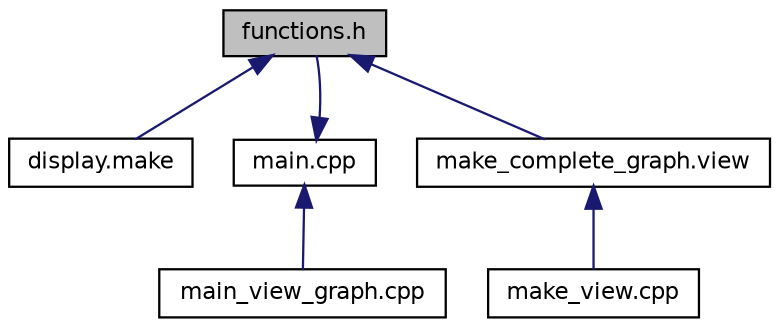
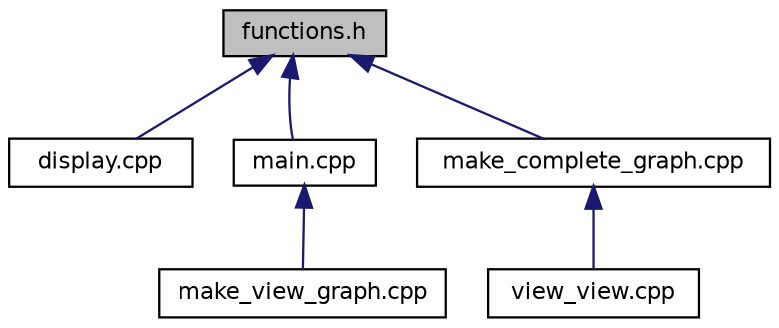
(320, 86) -> (290, 110)
(101, 163) -> (101, 163)
(594, 163) -> (594, 163)
(302, 293) -> (302, 293)
(594, 293) -> (594, 293)
